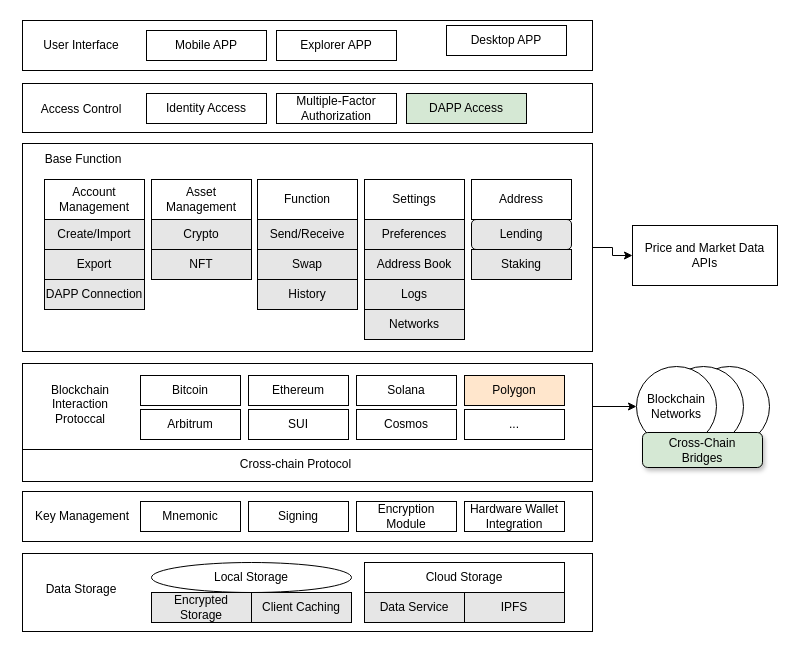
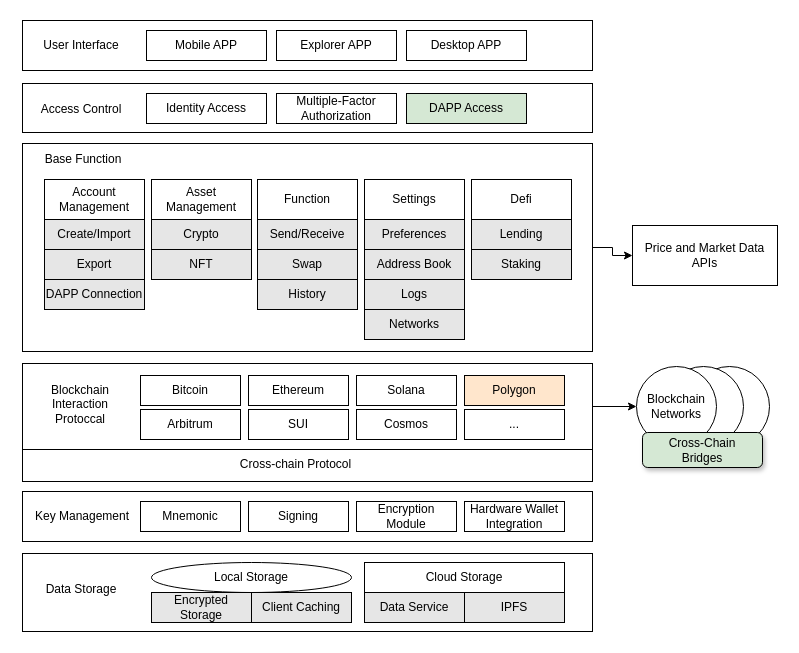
(507, 41) -> (467, 46)
(522, 200) -> (522, 200)
(522, 235) -> (522, 235)
